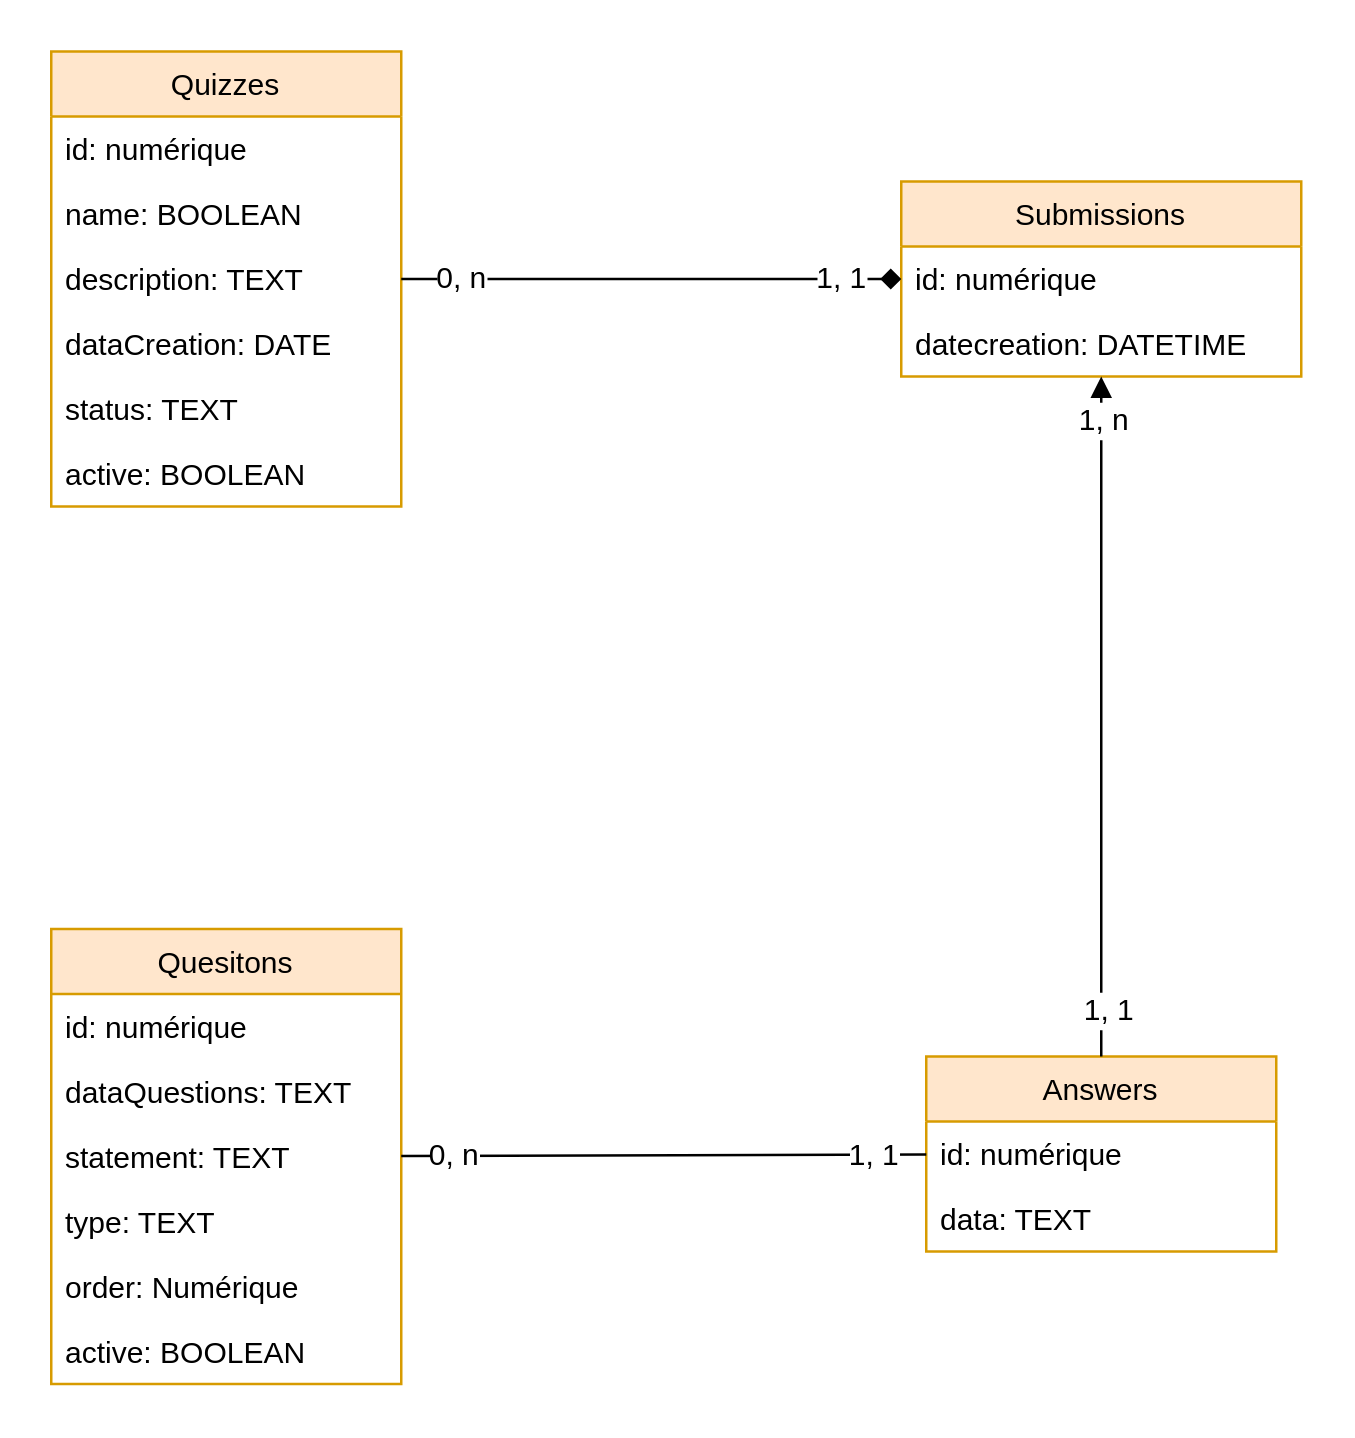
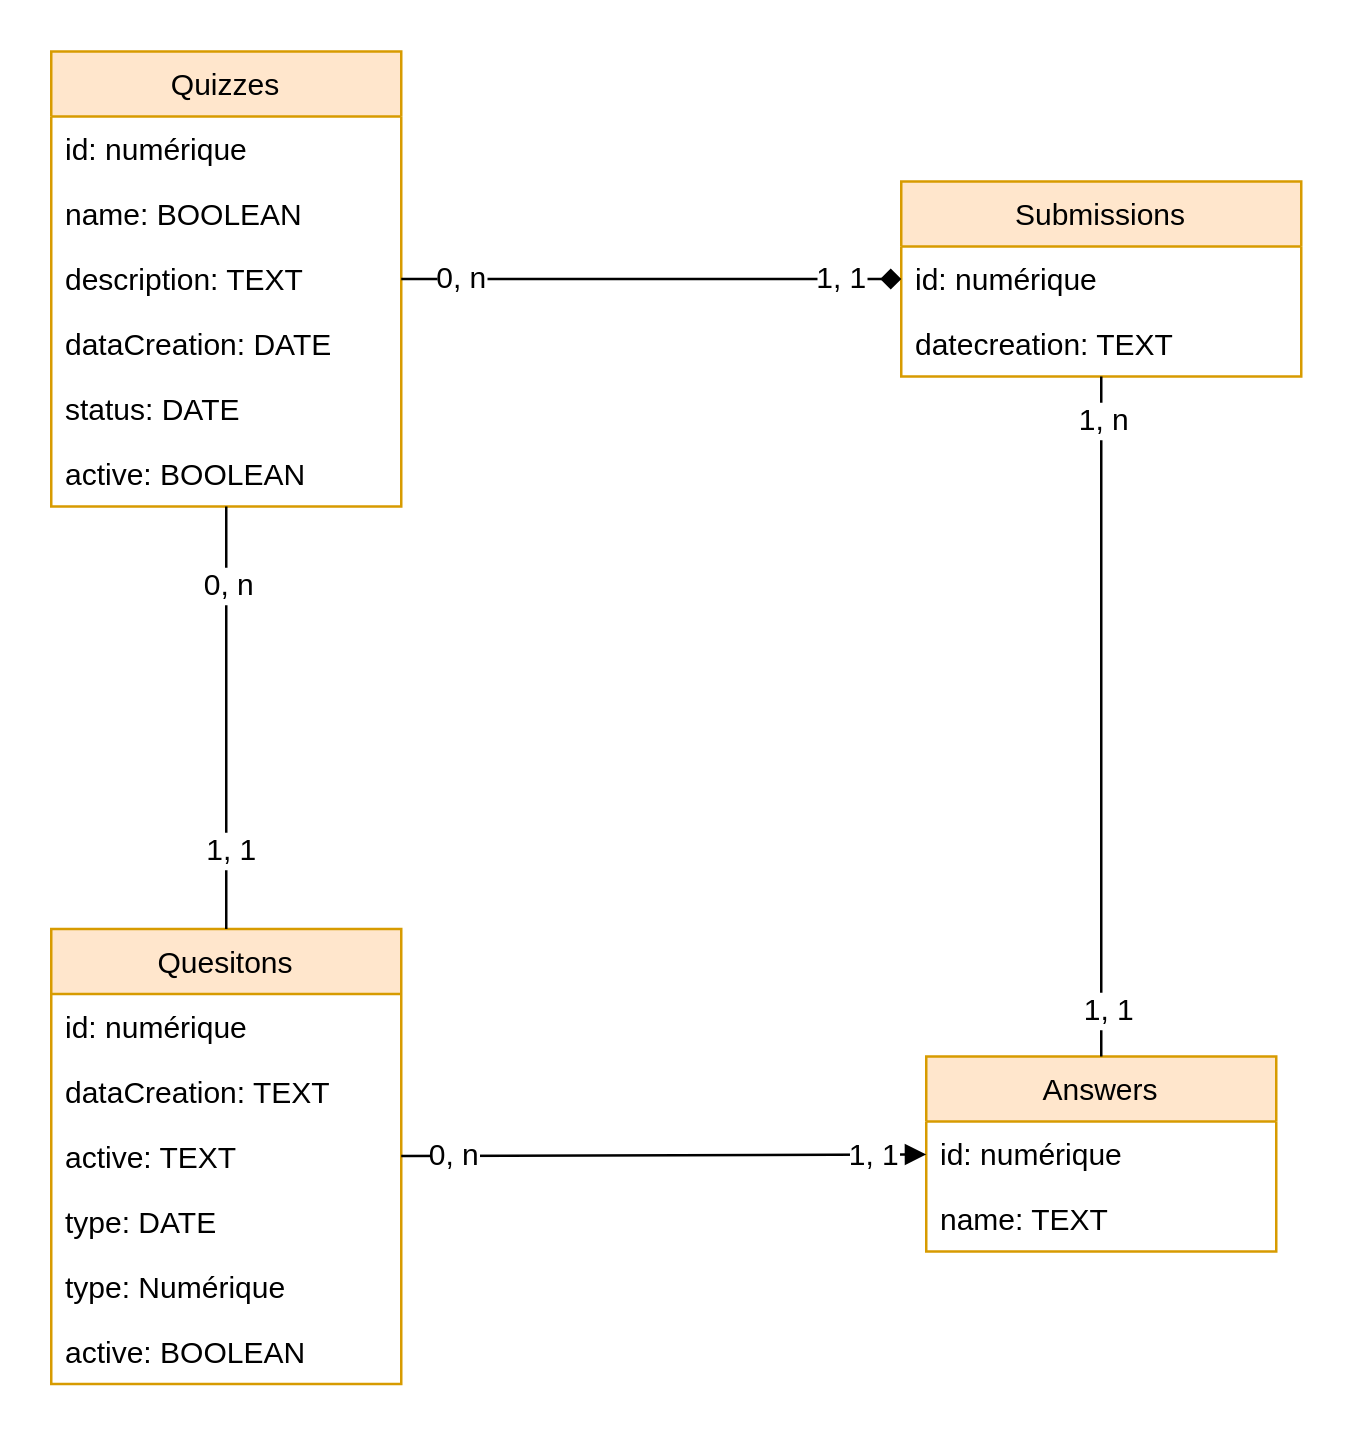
(1088, 345) -> (1055, 345)
(1101, 398) -> (1101, 390)
(158, 410) -> (158, 410)
none -> (226, 712)
(213, 1093) -> (205, 1093)
(912, 1154) -> (904, 1154)
(183, 1158) -> (154, 1158)
(1016, 1220) -> (1016, 1220)
(141, 1223) -> (141, 1223)
(188, 1288) -> (179, 1288)
